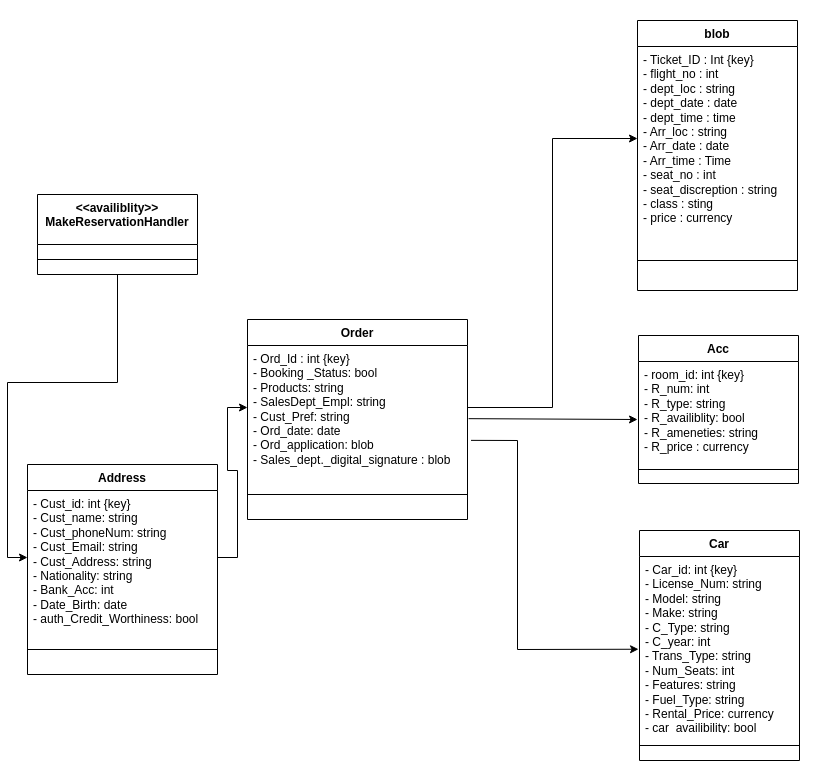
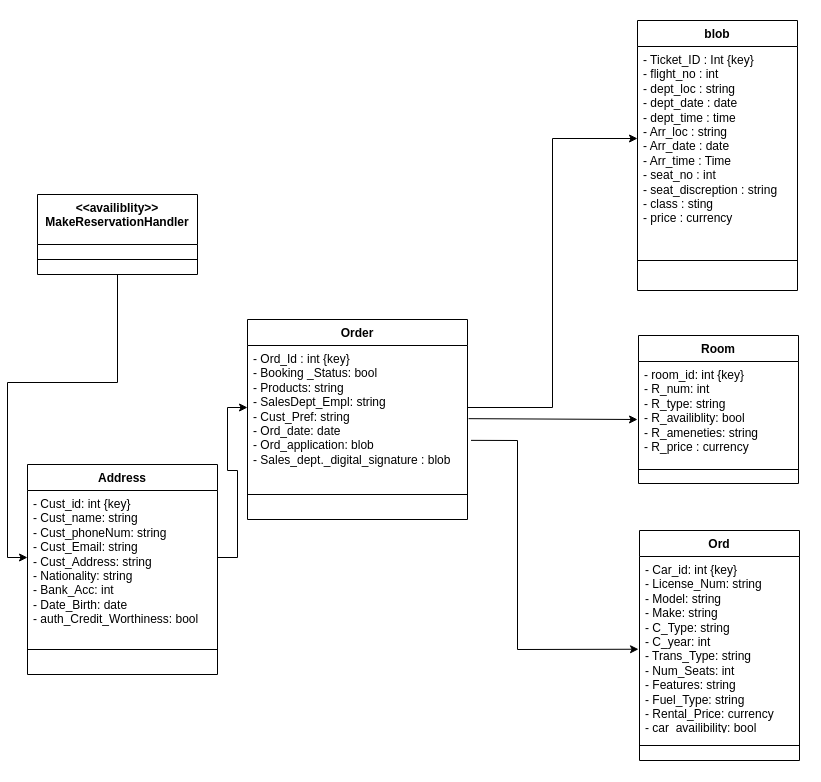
(719, 350) -> (719, 350)
(720, 545) -> (720, 545)
